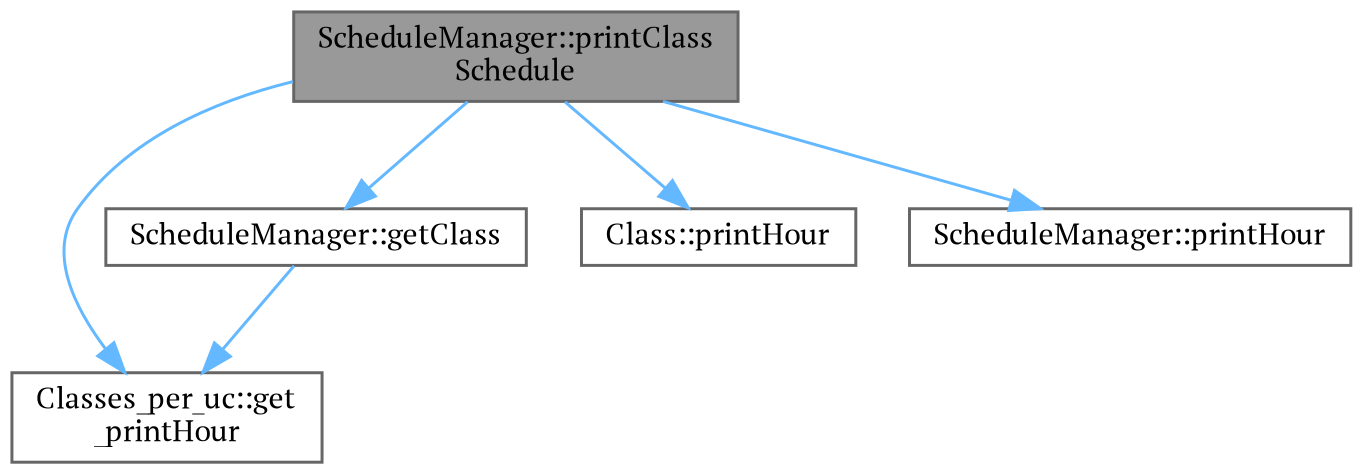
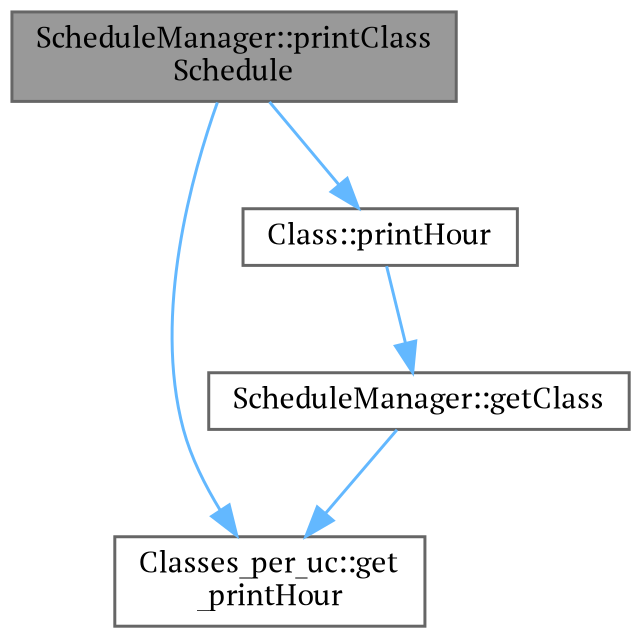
(418, 145) -> (396, 305)
(1130, 237) -> none
